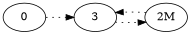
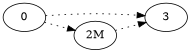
(127, 23) -> (56, 25)
